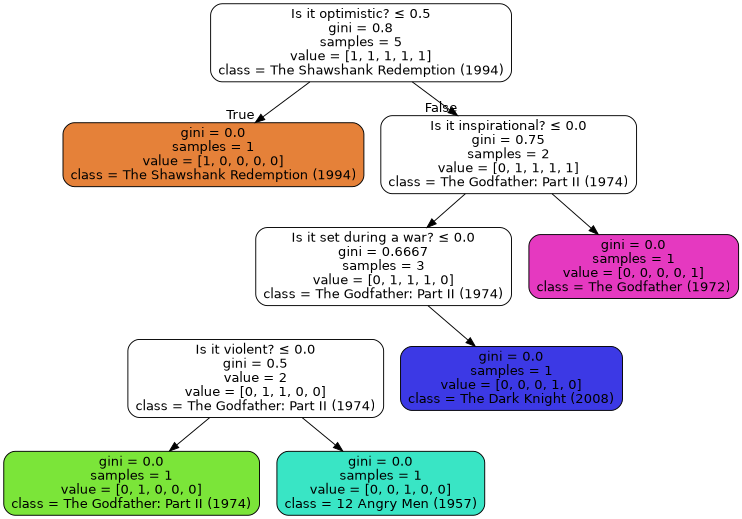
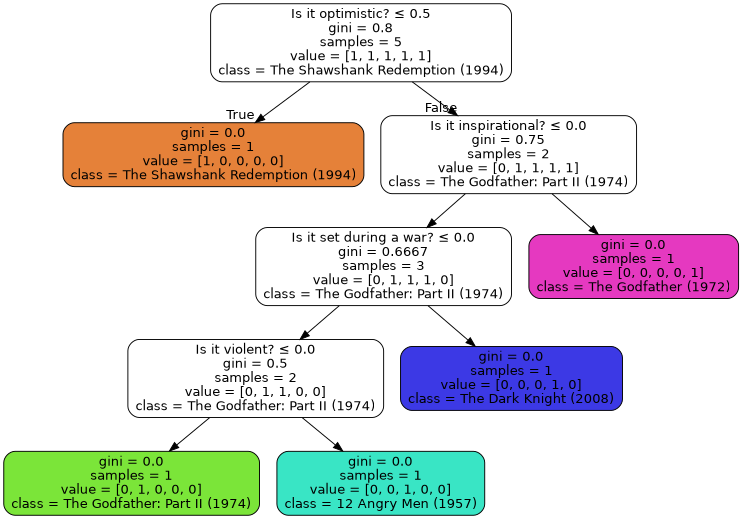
none -> (323, 319)
(256, 378) -> (256, 378)
